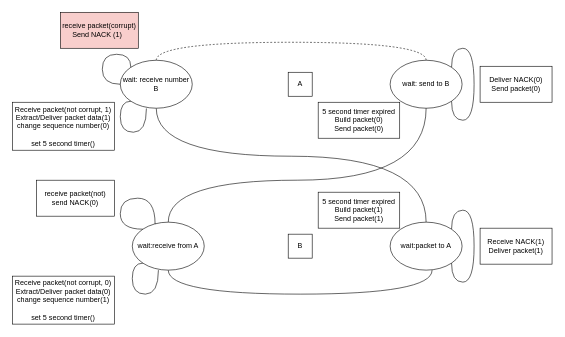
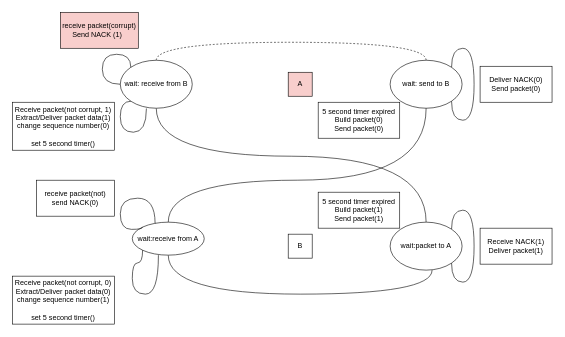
(156, 84) -> (156, 84)
(300, 84) -> (300, 84)
(168, 246) -> (168, 239)
